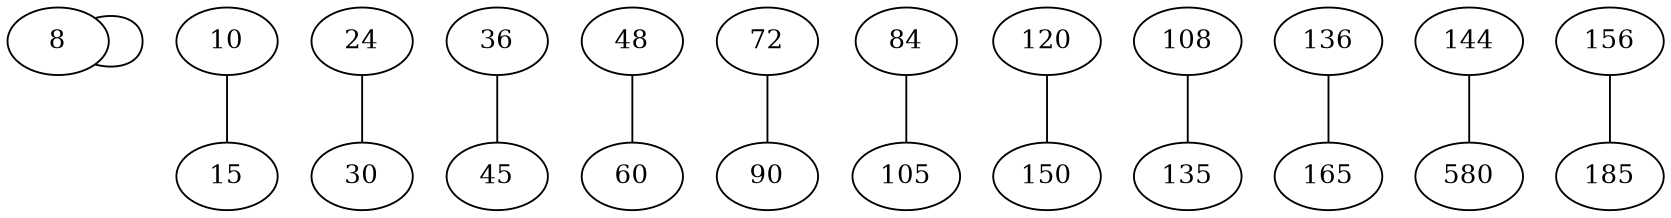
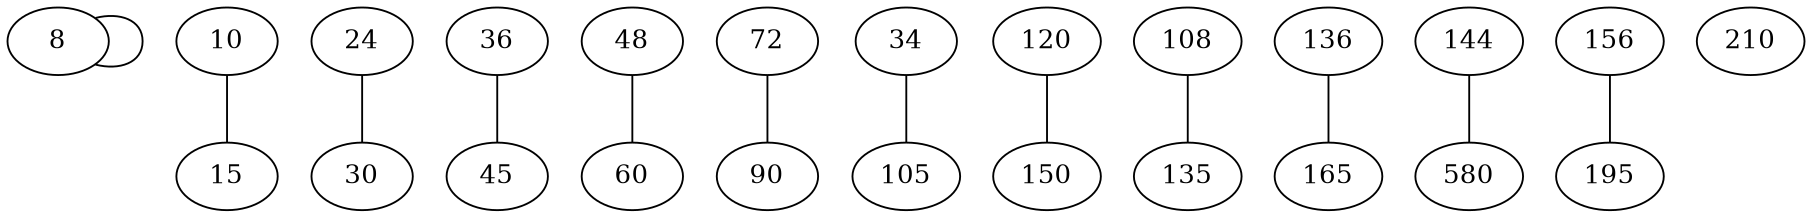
(906, 41) -> (906, 41)
none -> (1751, 41)
(1610, 176) -> (1610, 176)
